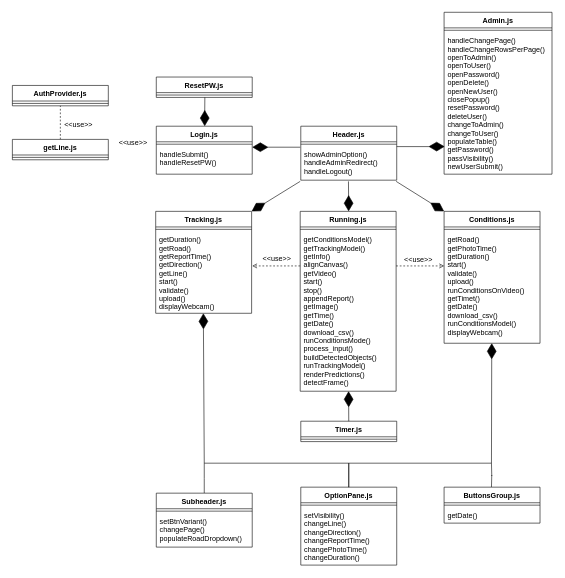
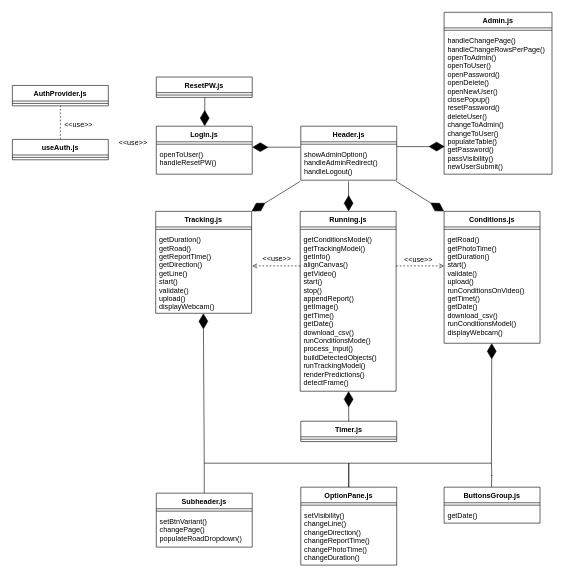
(60, 148) -> (60, 148)
(186, 155) -> (184, 155)
